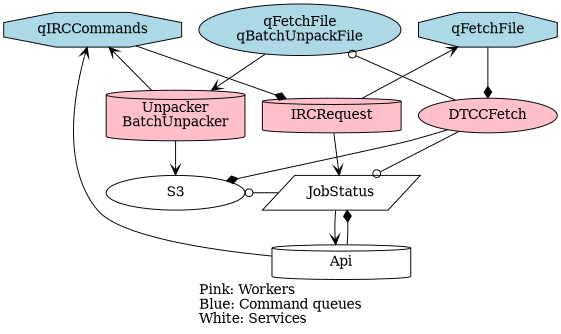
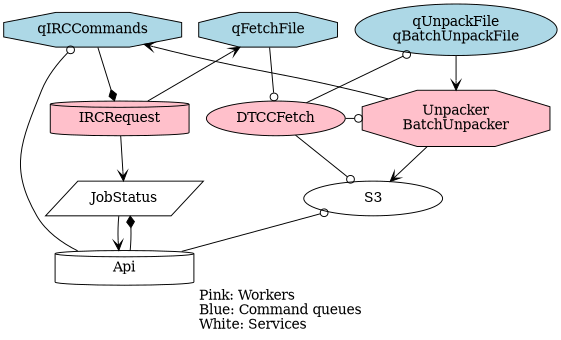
(300, 30) -> (456, 30)
(488, 67) -> (271, 67)
(176, 116) -> (456, 118)
(420, 152) -> (350, 118)
(343, 156) -> (321, 156)
(266, 193) -> (251, 233)
(106, 217) -> (21, 157)
